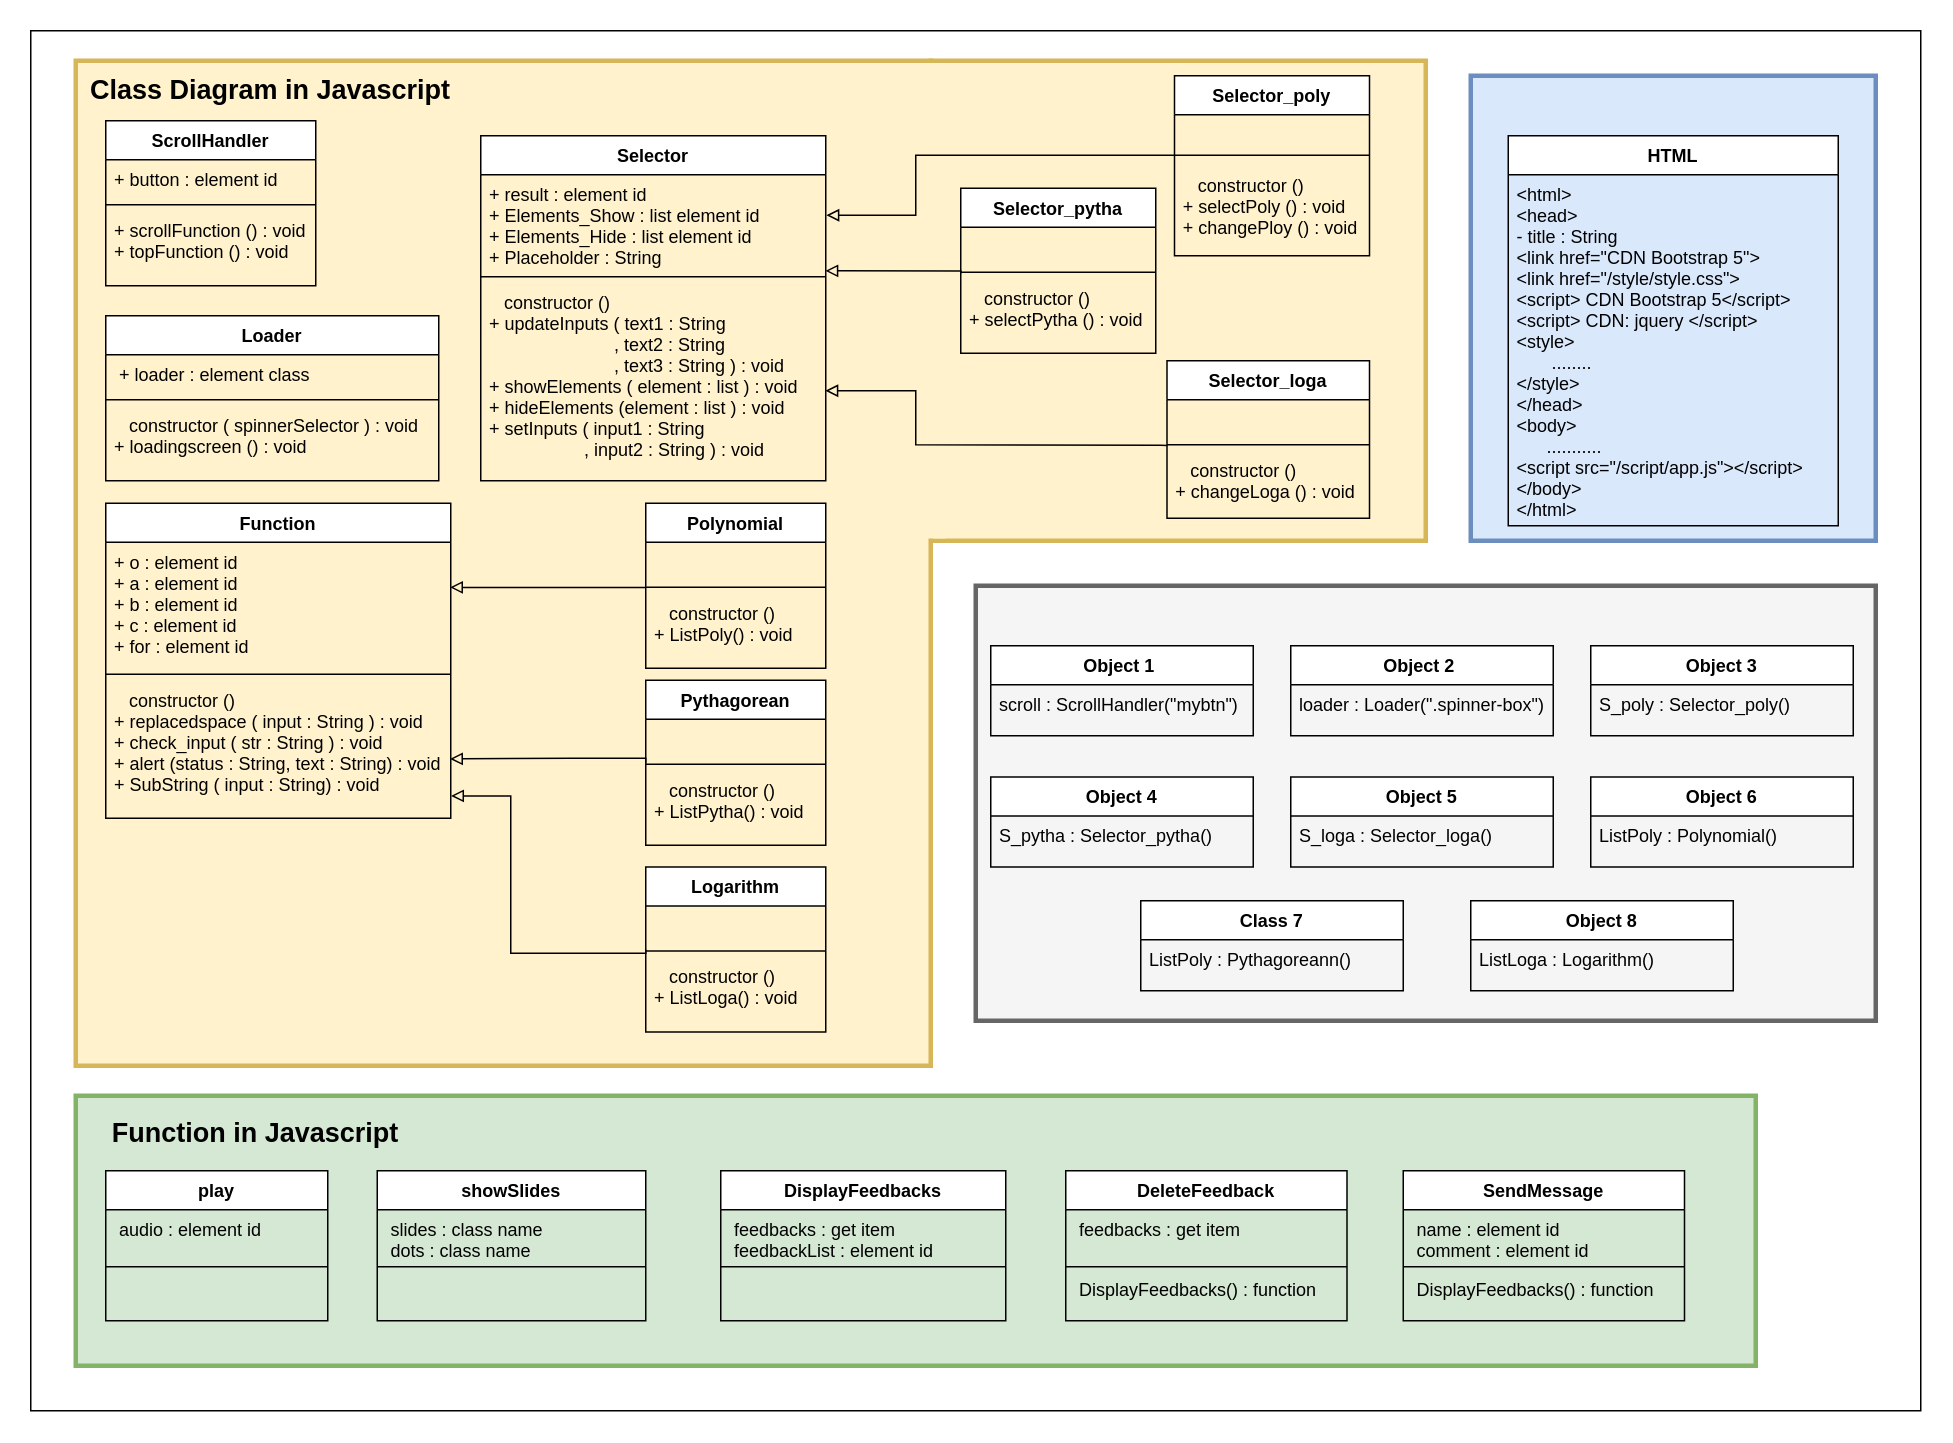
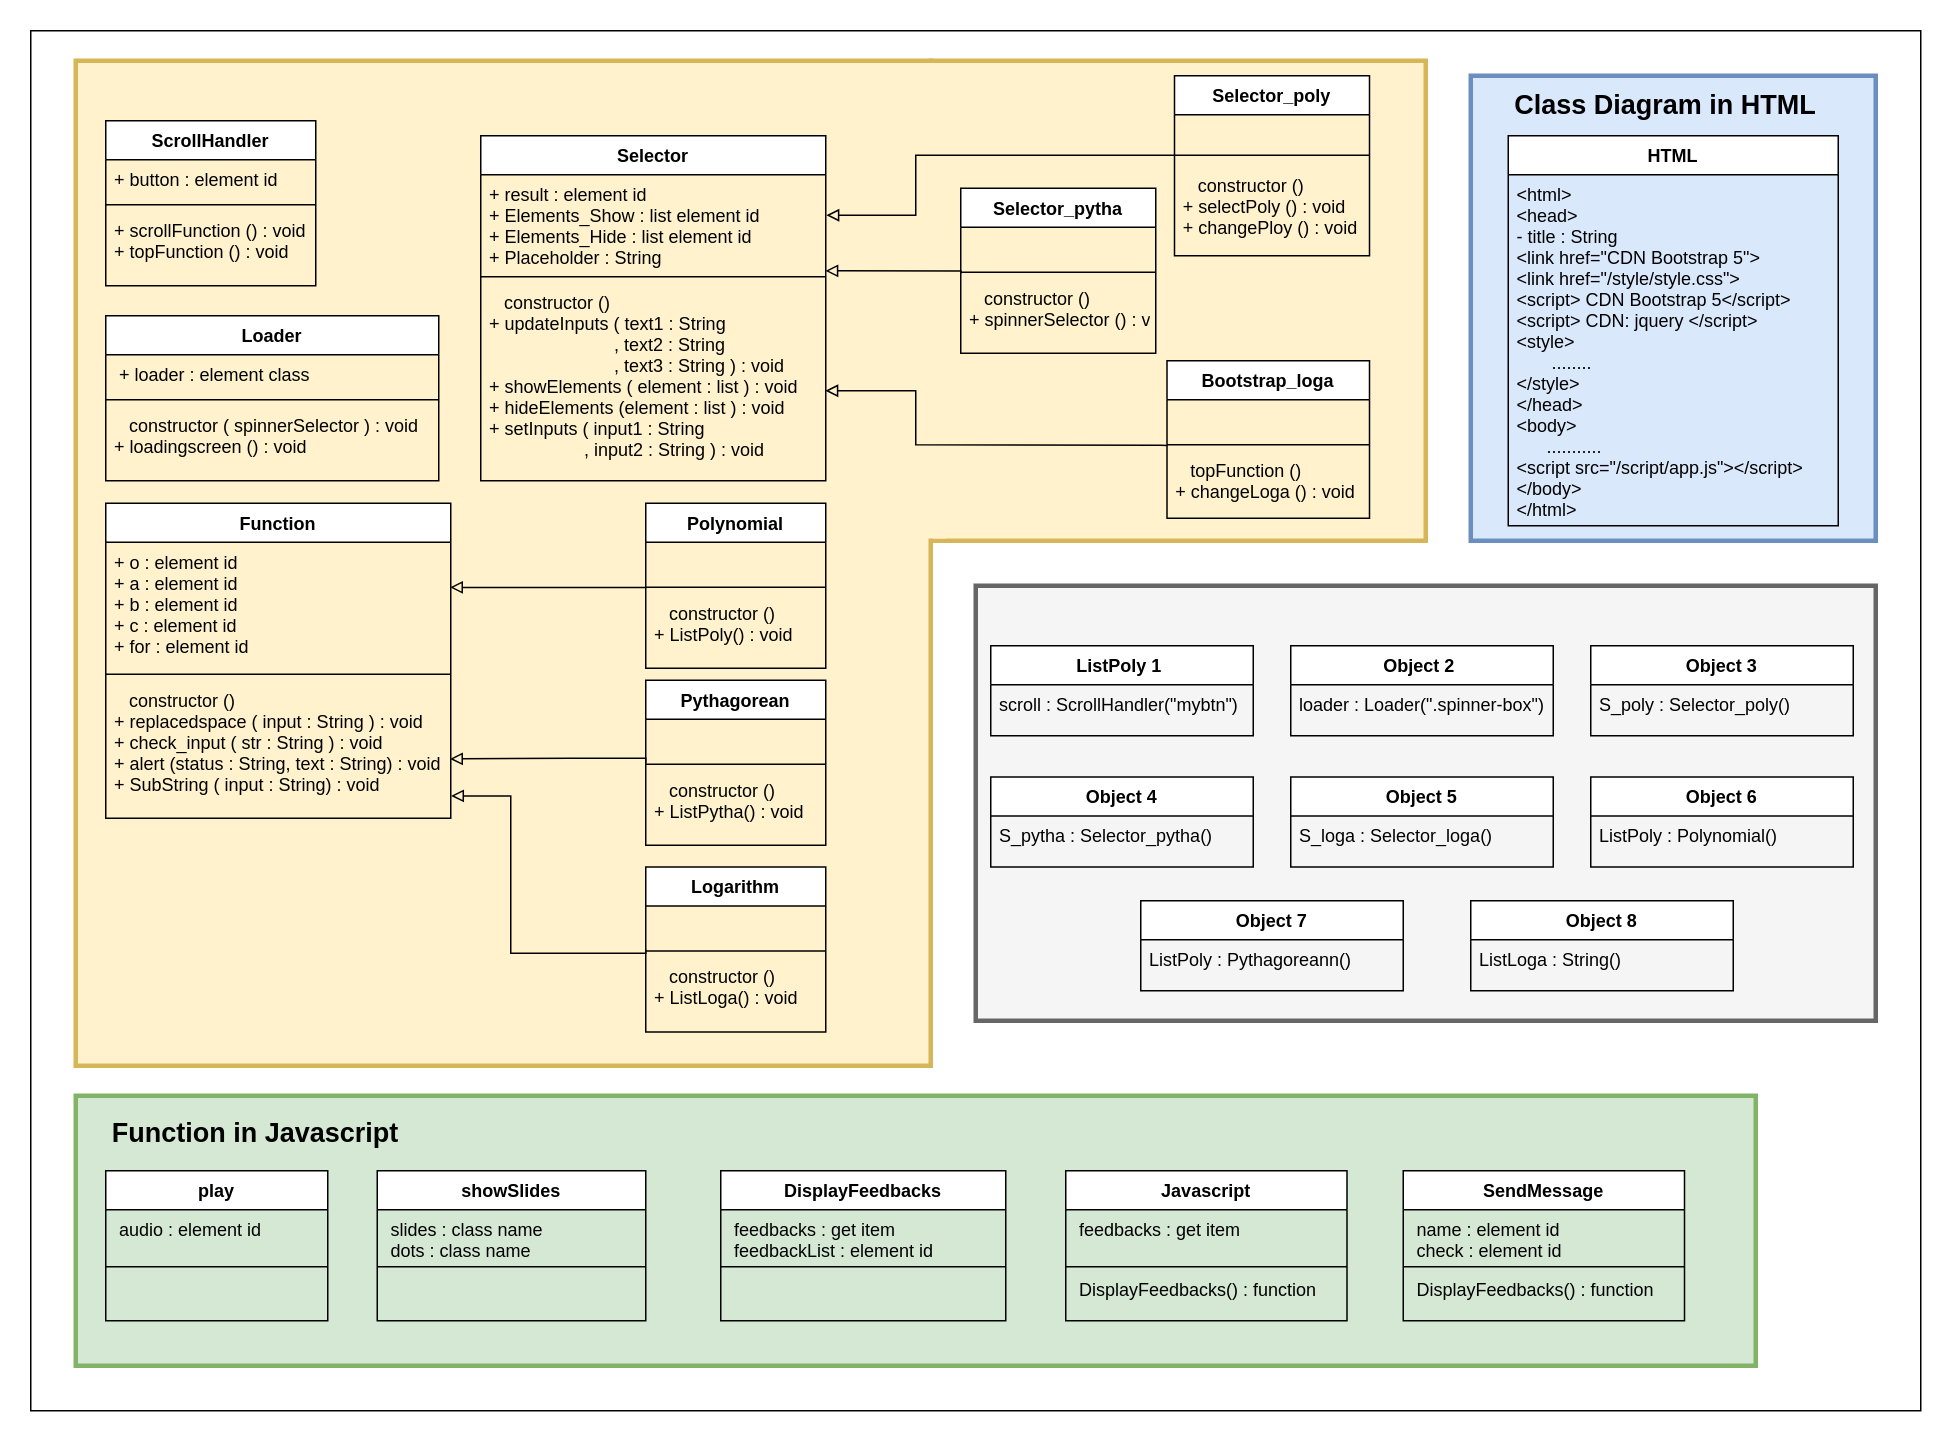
(271, 91) -> none
none -> (1666, 106)
(1037, 299) -> (1037, 299)
(1268, 381) -> (1268, 381)
(1243, 471) -> (1241, 471)
(1121, 666) -> (1121, 666)
(1271, 921) -> (1271, 921)
(1578, 960) -> (1563, 960)
(1206, 1191) -> (1206, 1191)
(1483, 1230) -> (1483, 1230)
